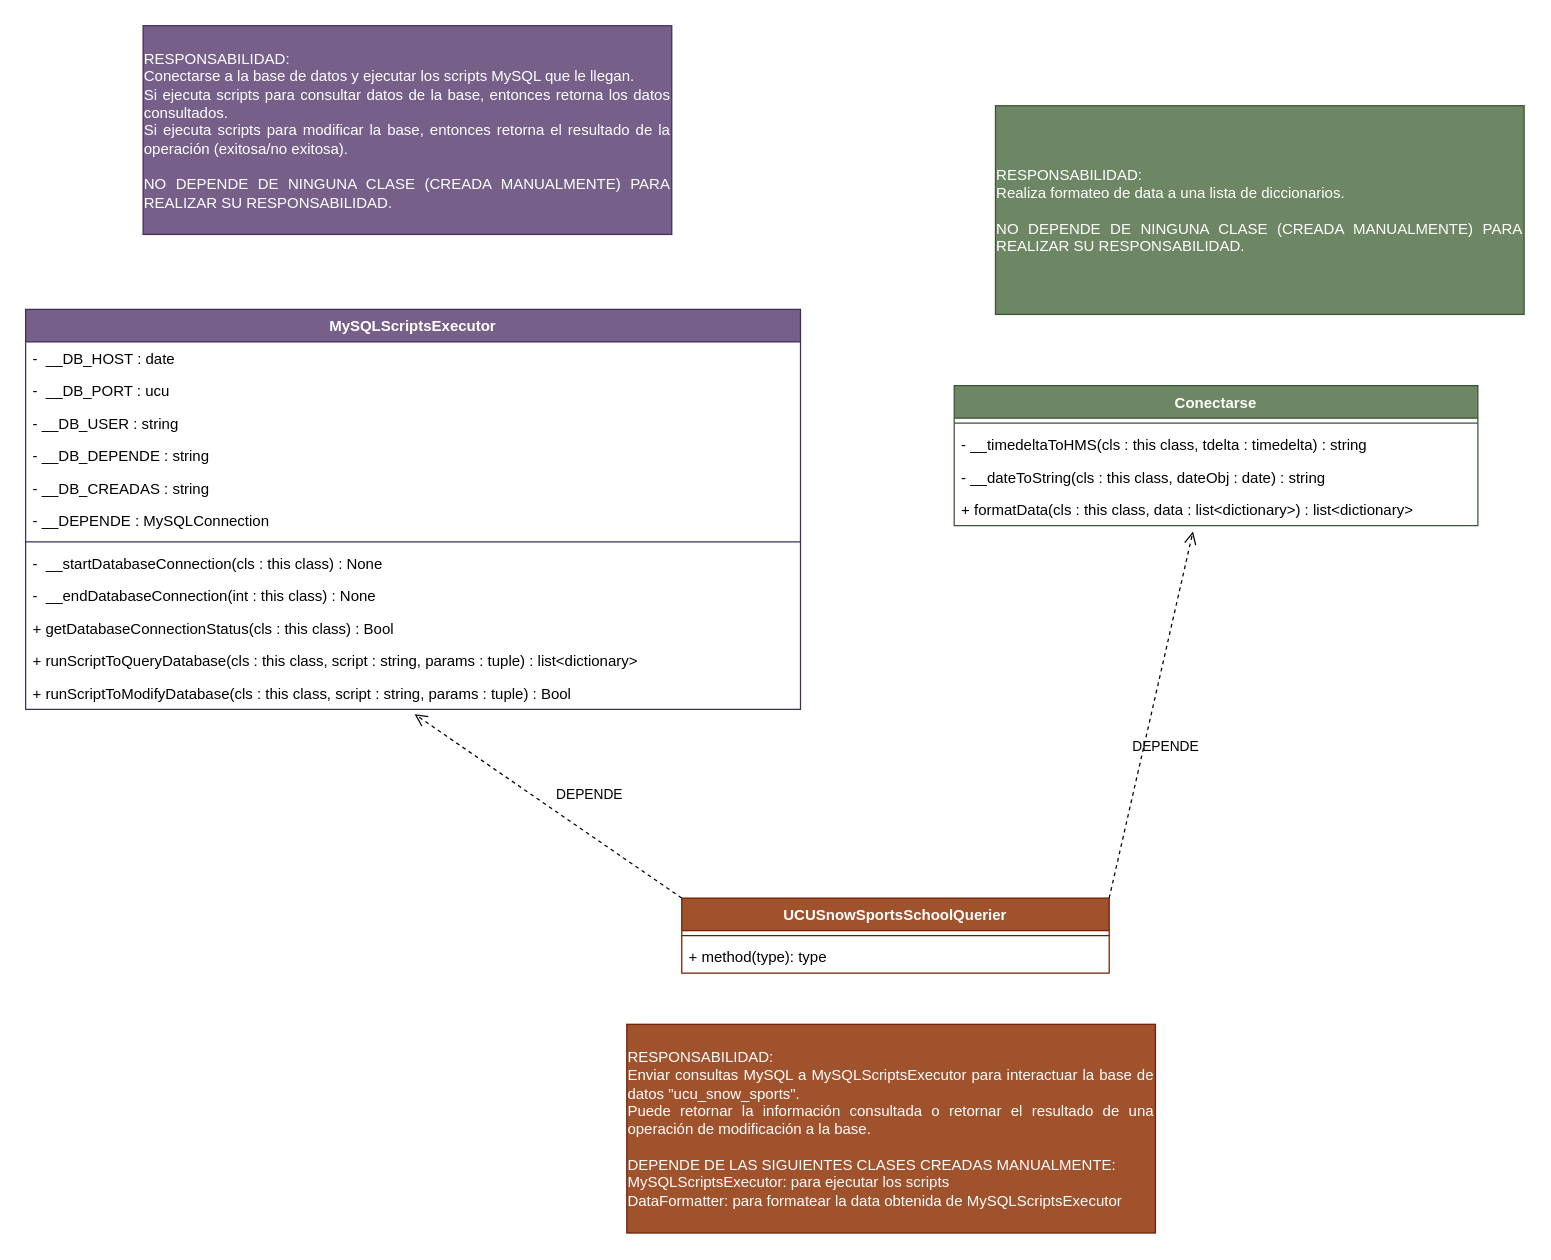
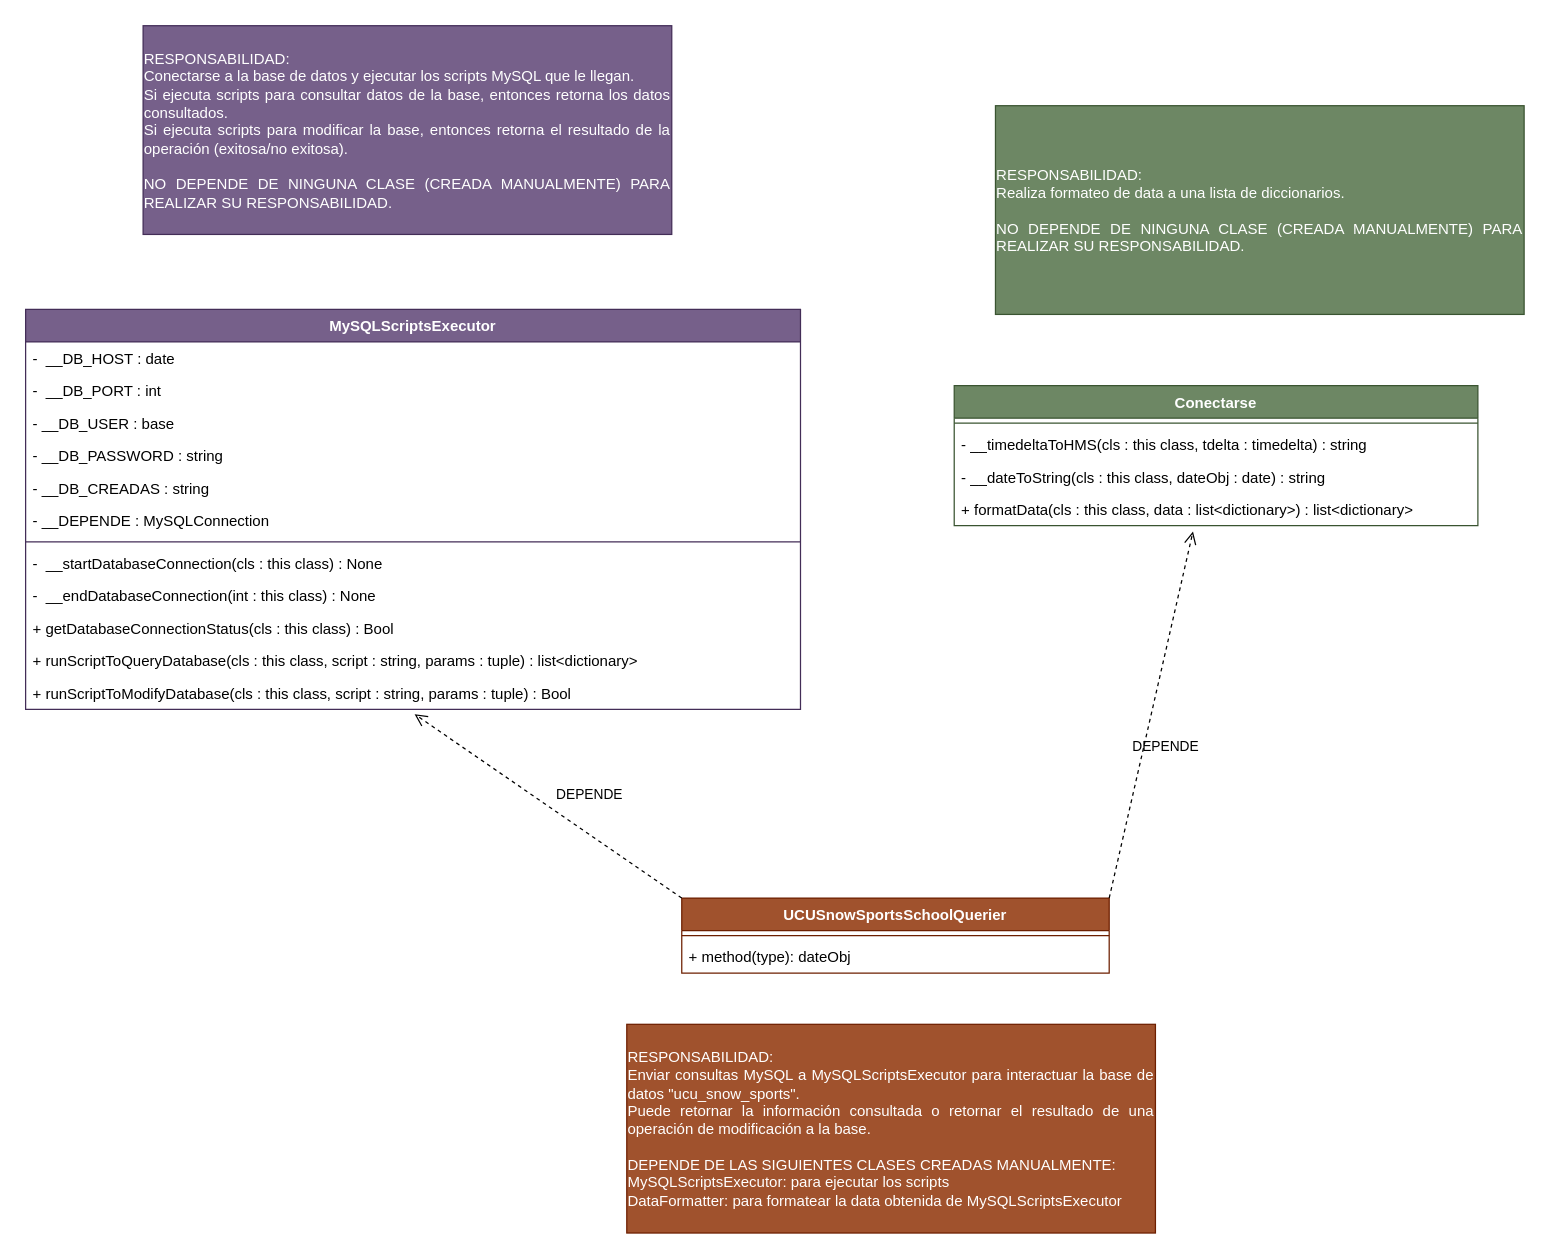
(100, 391) -> (98, 391)
(107, 424) -> (100, 424)
(119, 456) -> (124, 456)
(767, 958) -> (780, 958)
